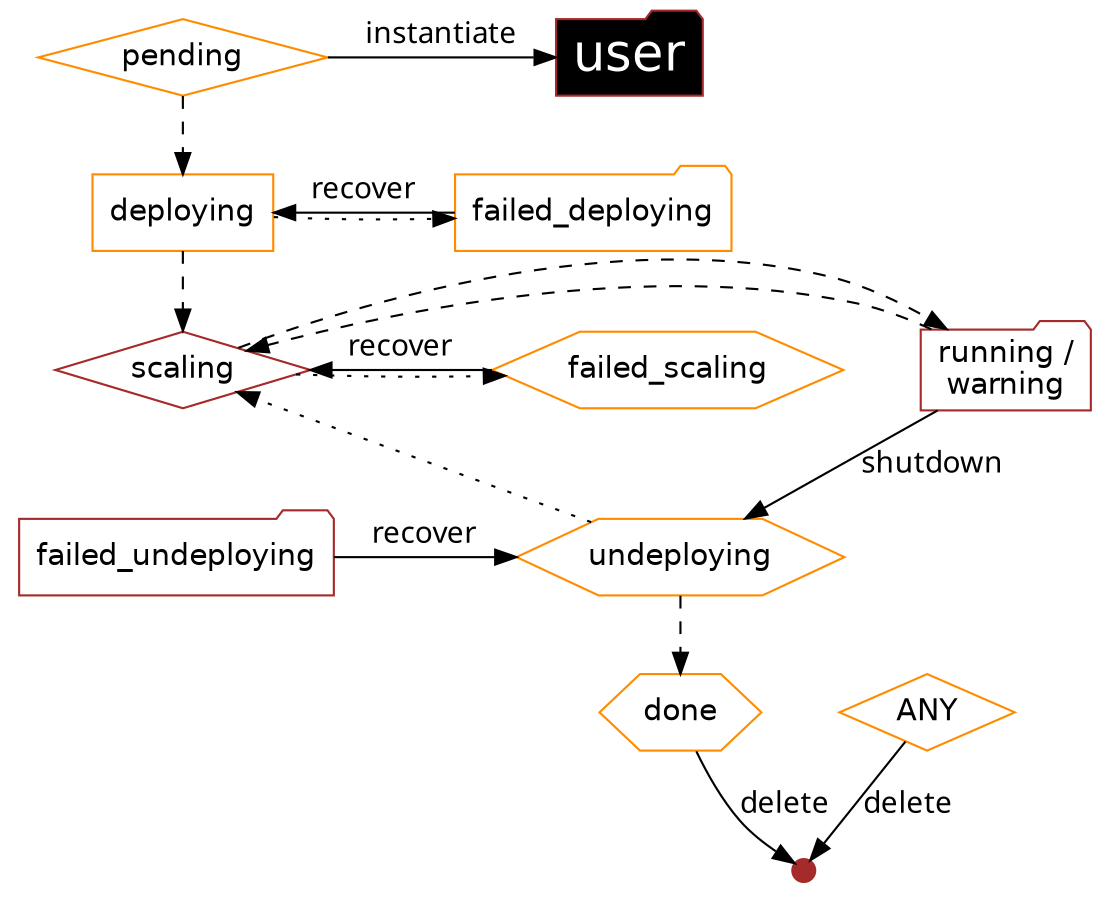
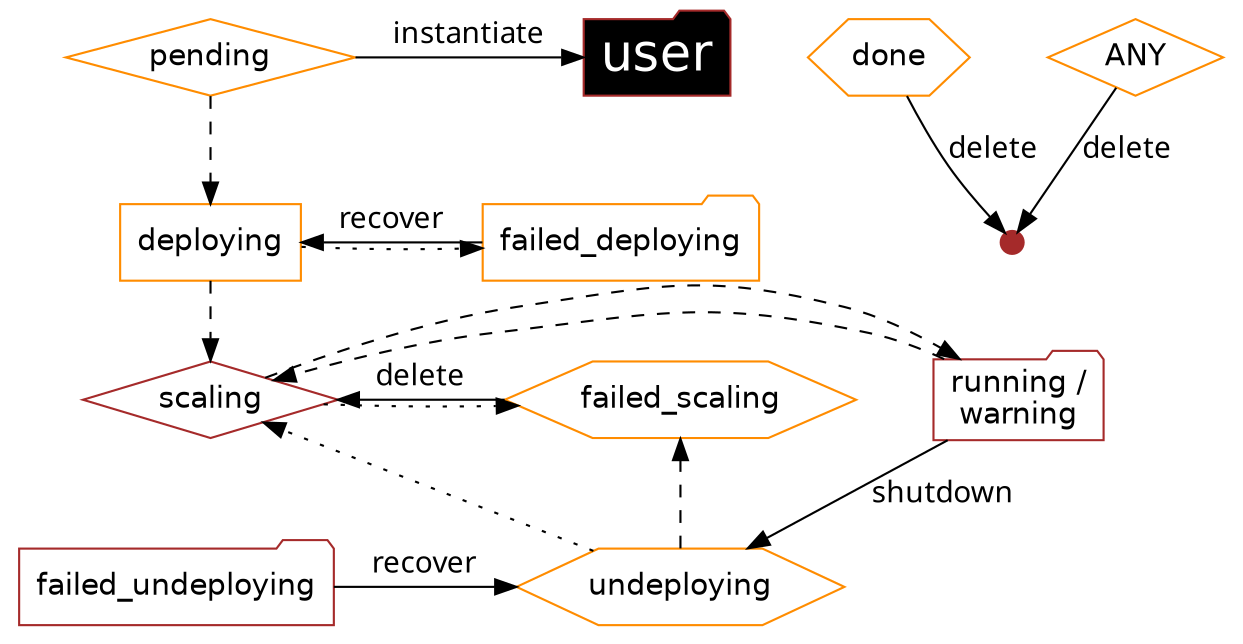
(401, 348) -> (421, 377)
(680, 624) -> (680, 505)
